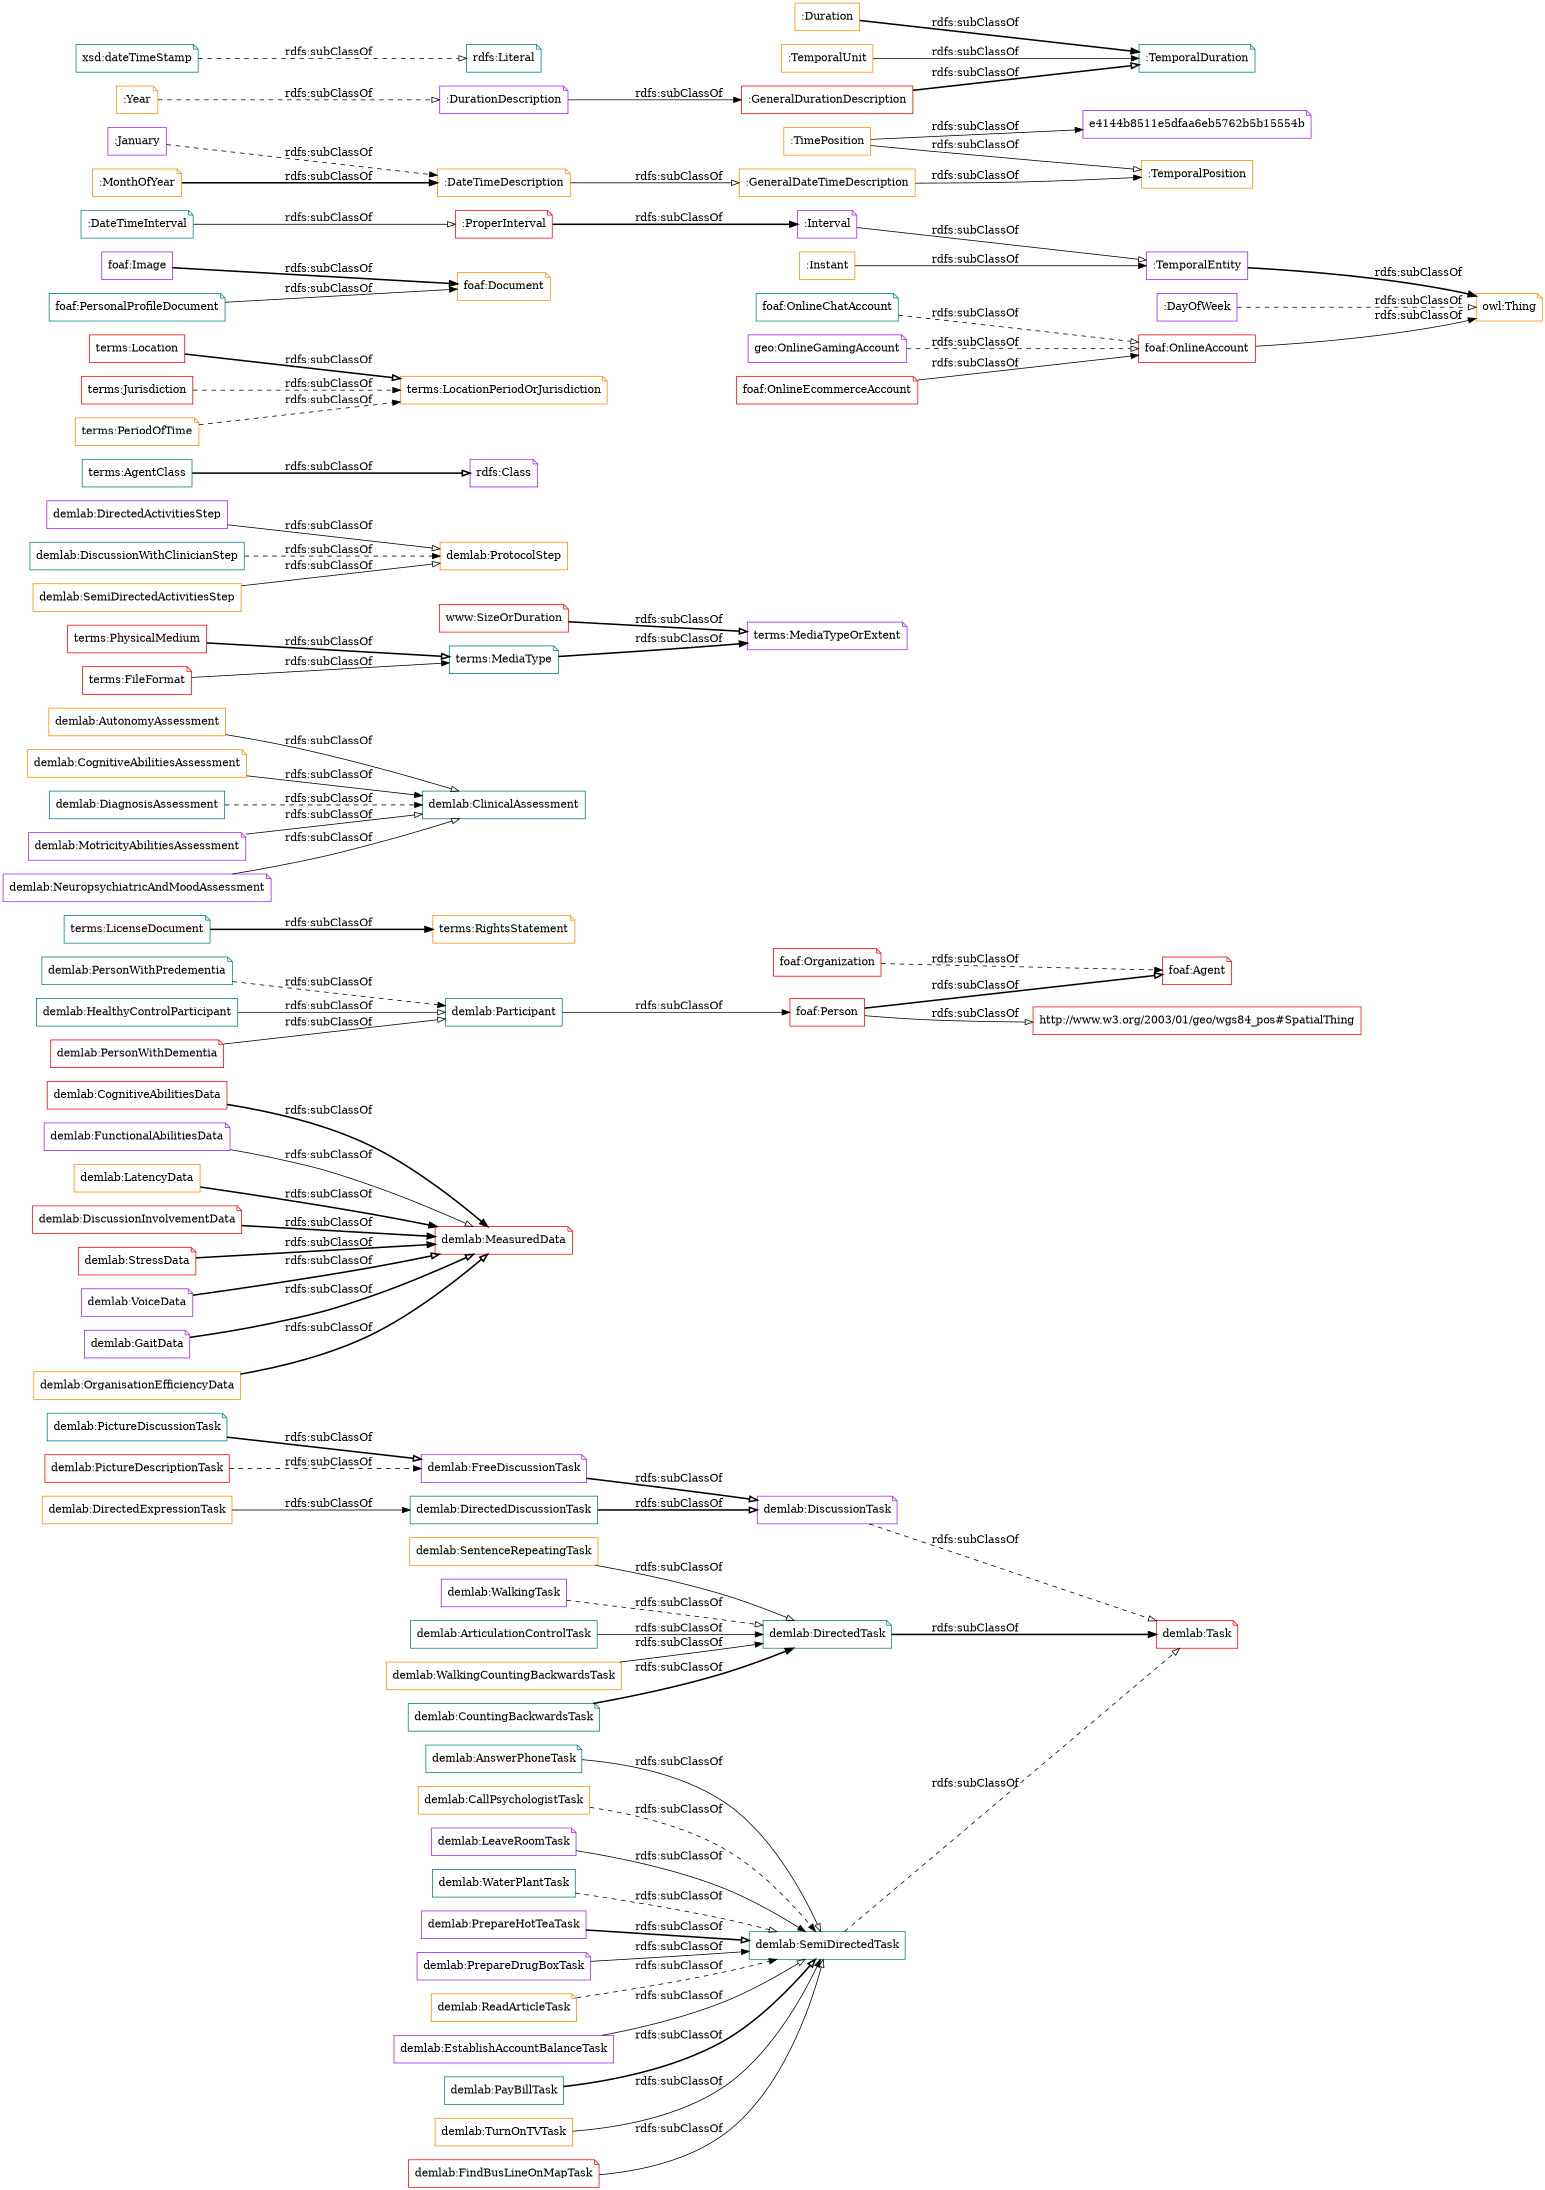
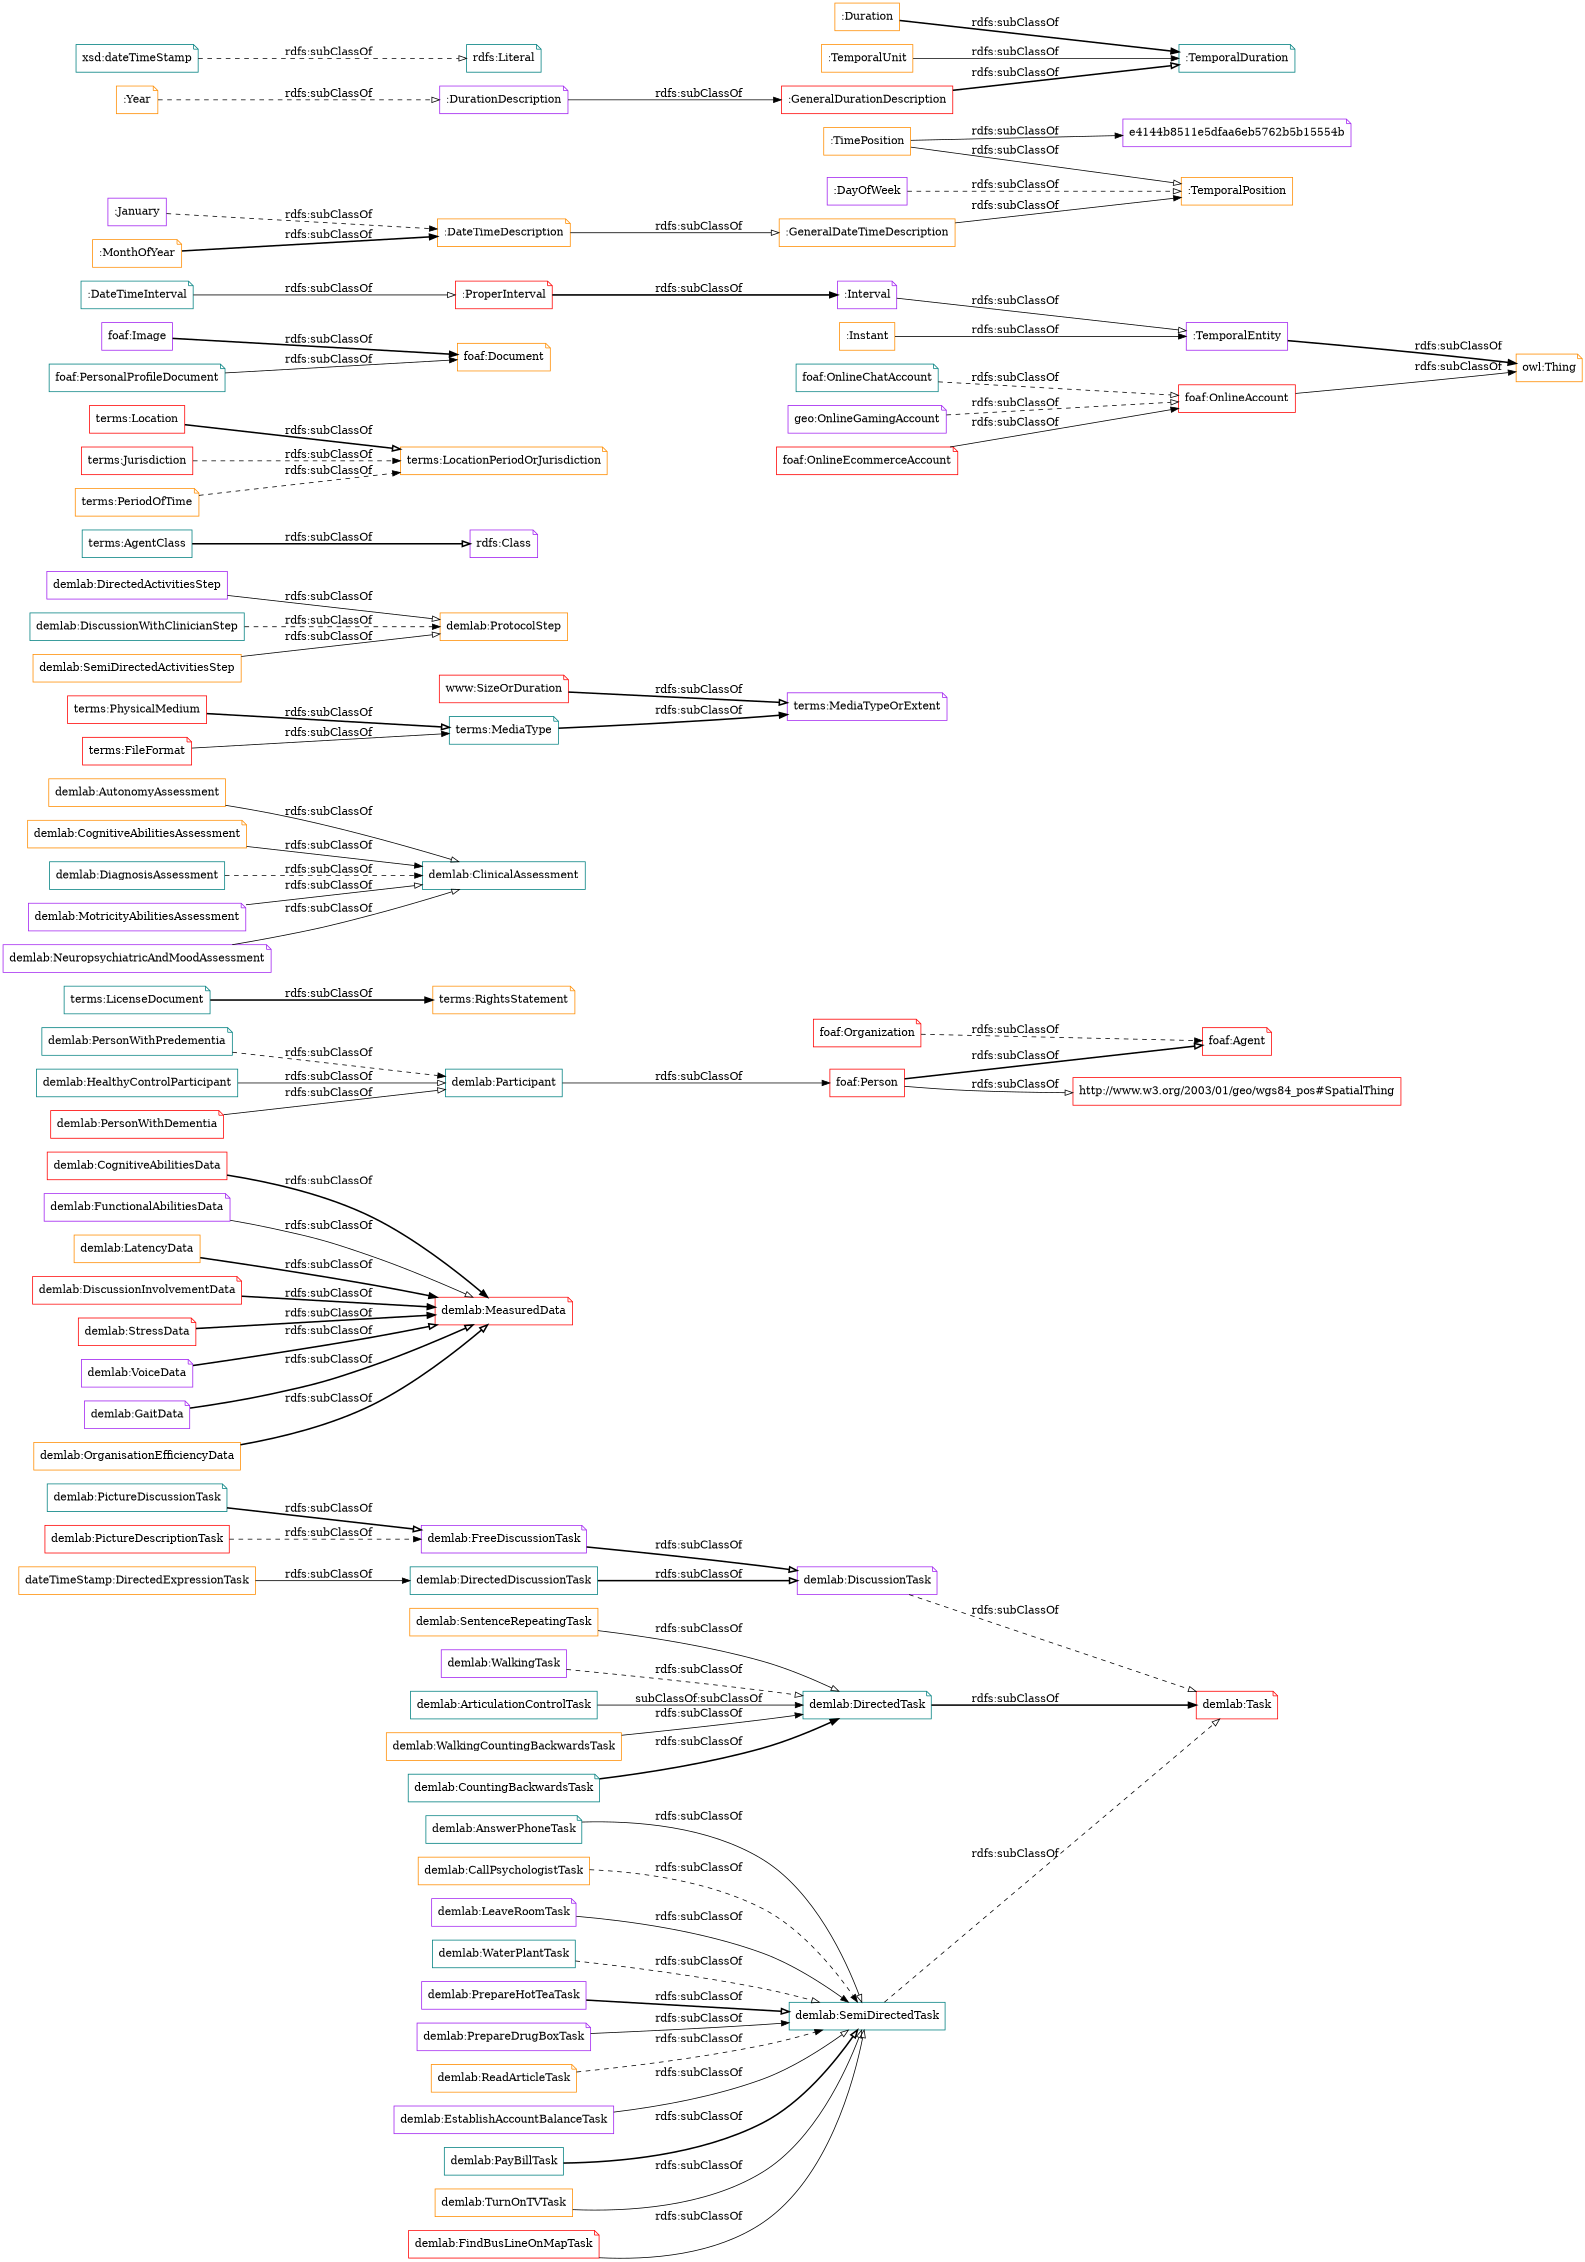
(1353, 307) -> (1040, 191)
(137, 1510) -> (137, 1581)
(679, 1629) -> (699, 1699)
(722, 2088) -> (750, 2179)
